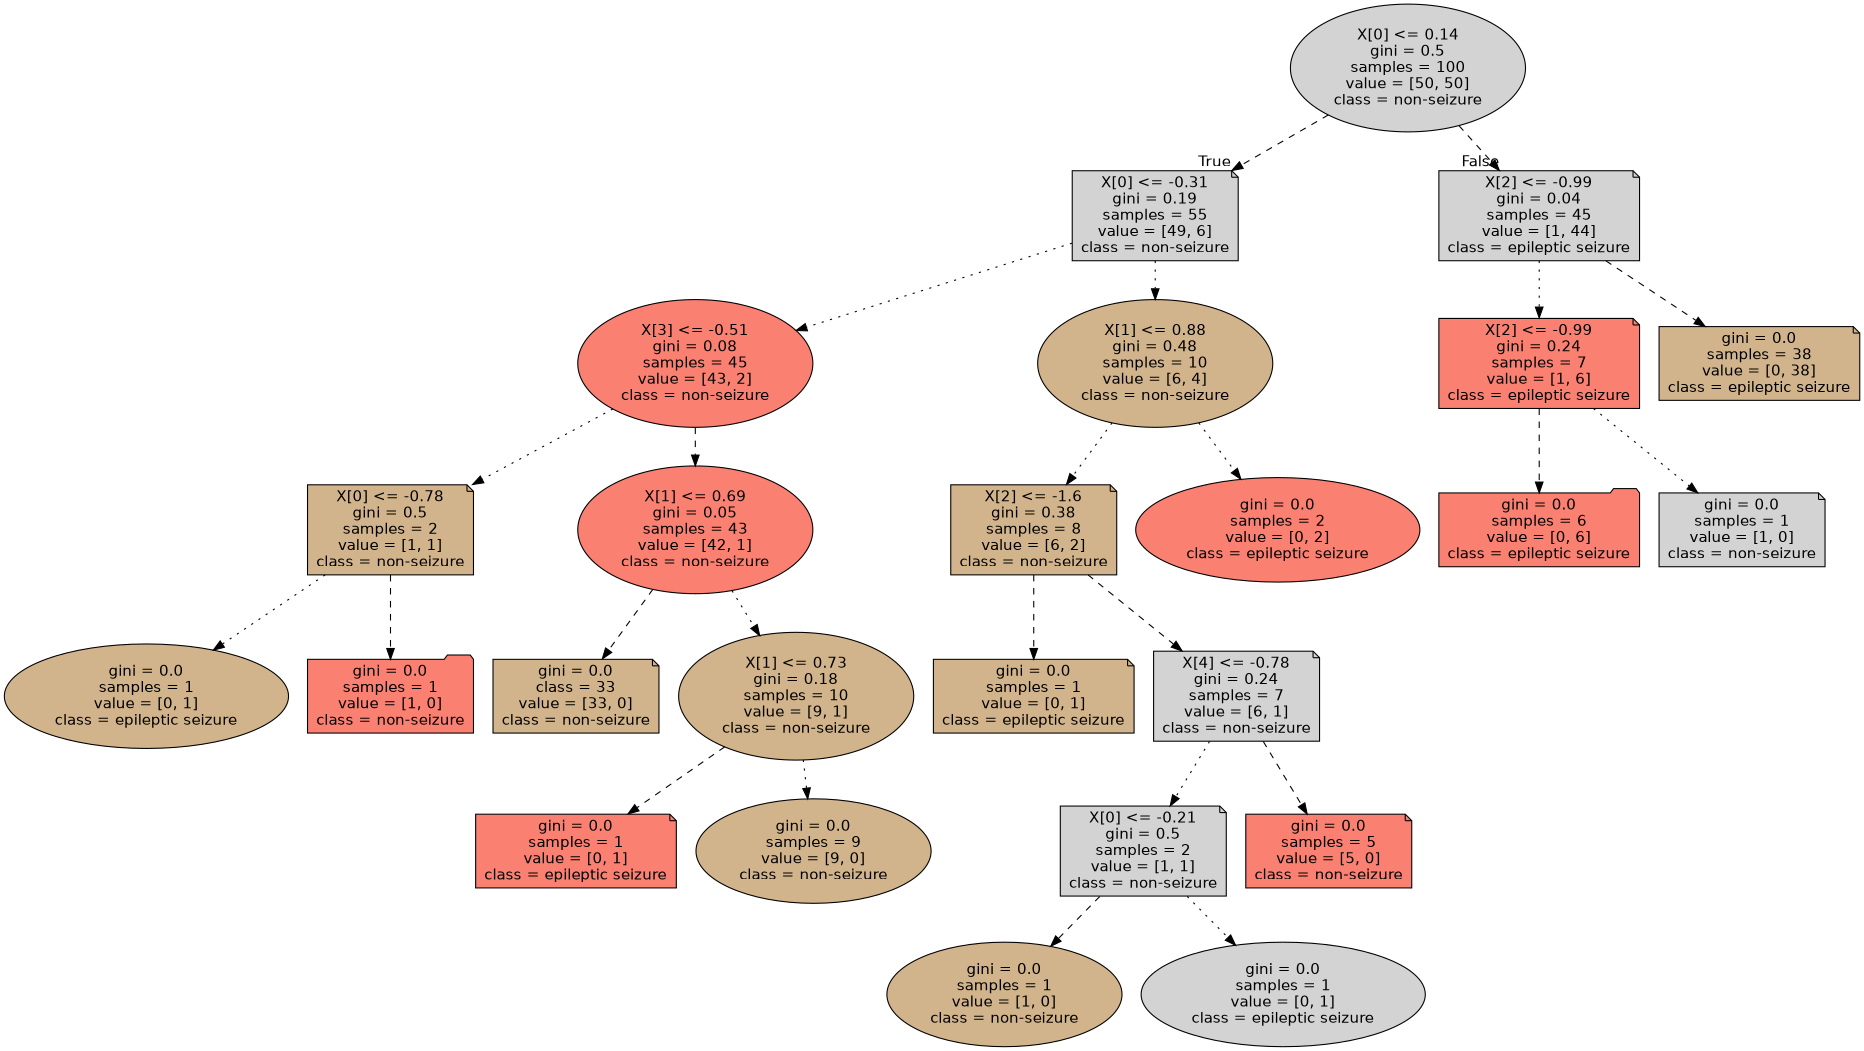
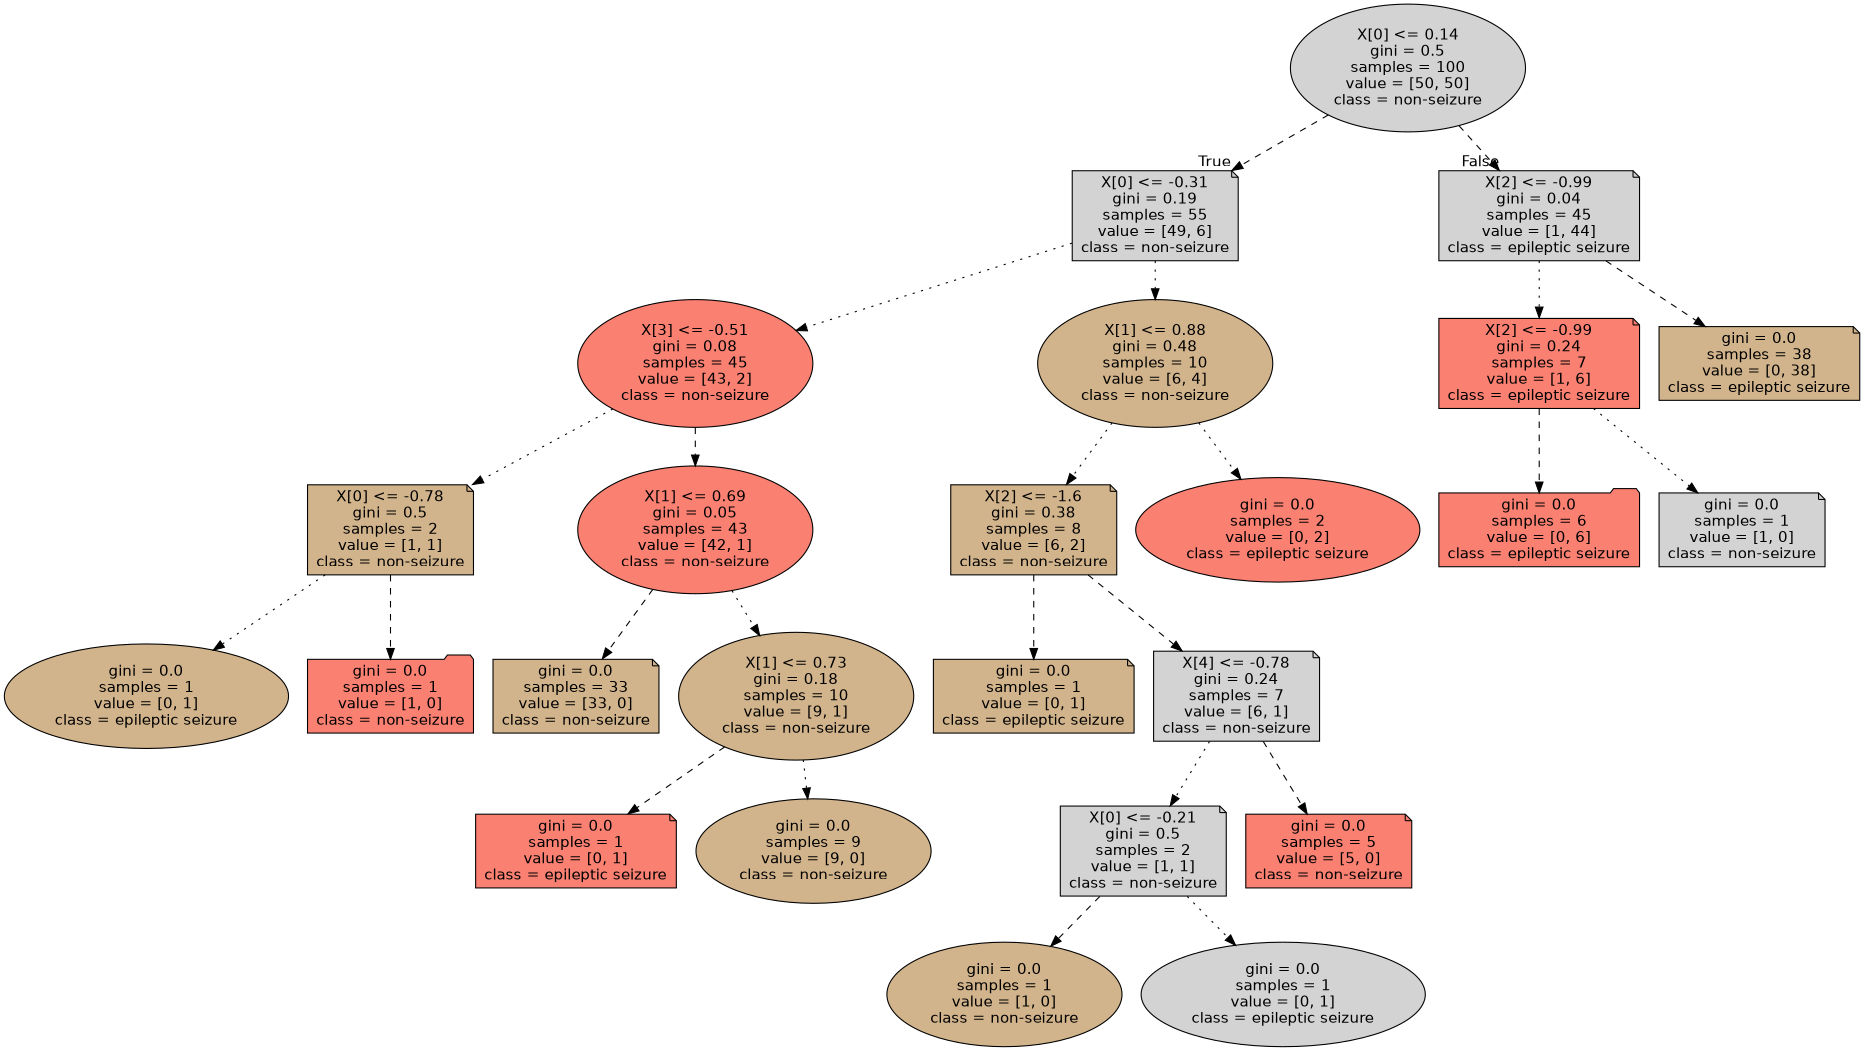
(576, 696) -> (576, 696)
